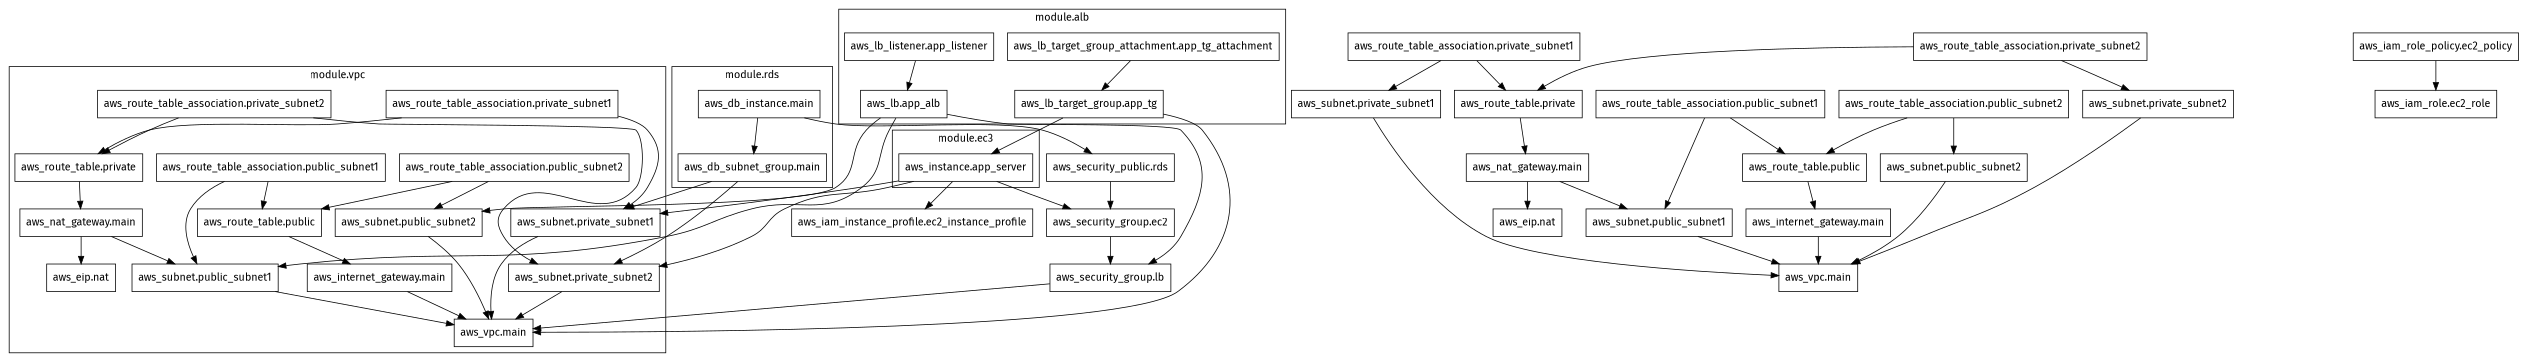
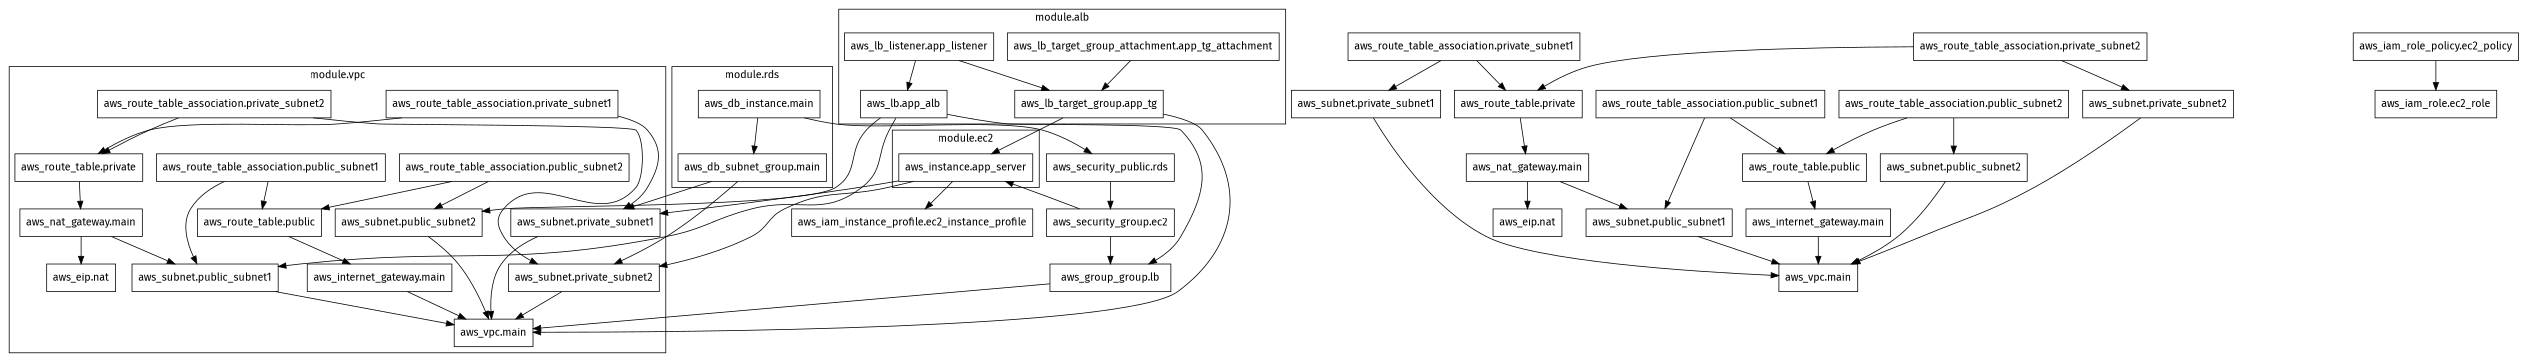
none -> (1000, 74)
(966, 139) -> (966, 139)
(1030, 194) -> (1046, 196)
(1110, 278) -> (1110, 278)
